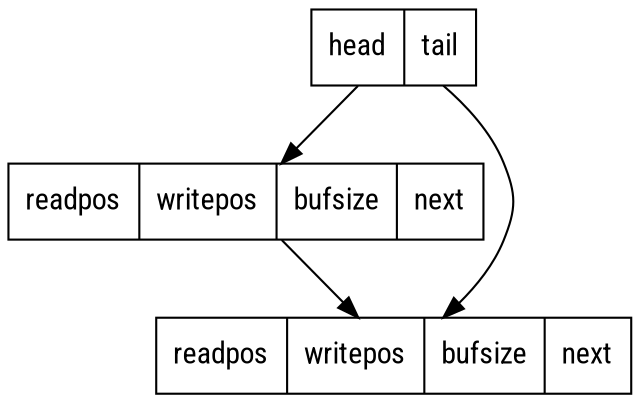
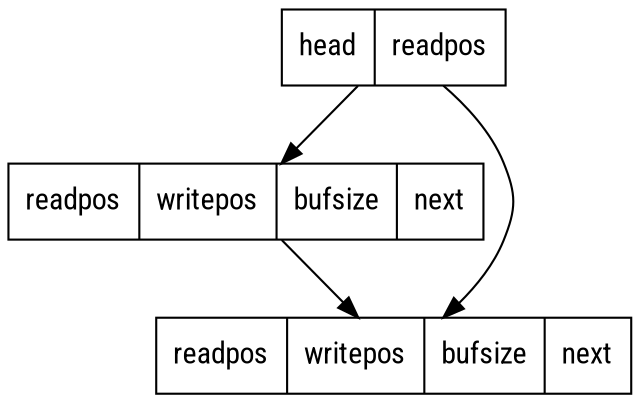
(440, 46) -> (440, 46)
